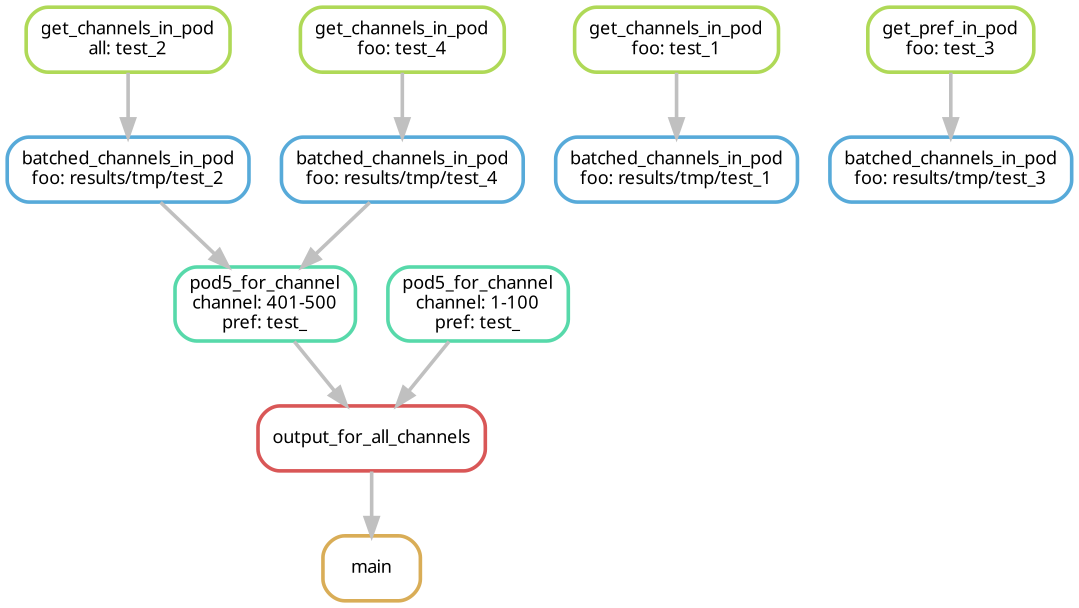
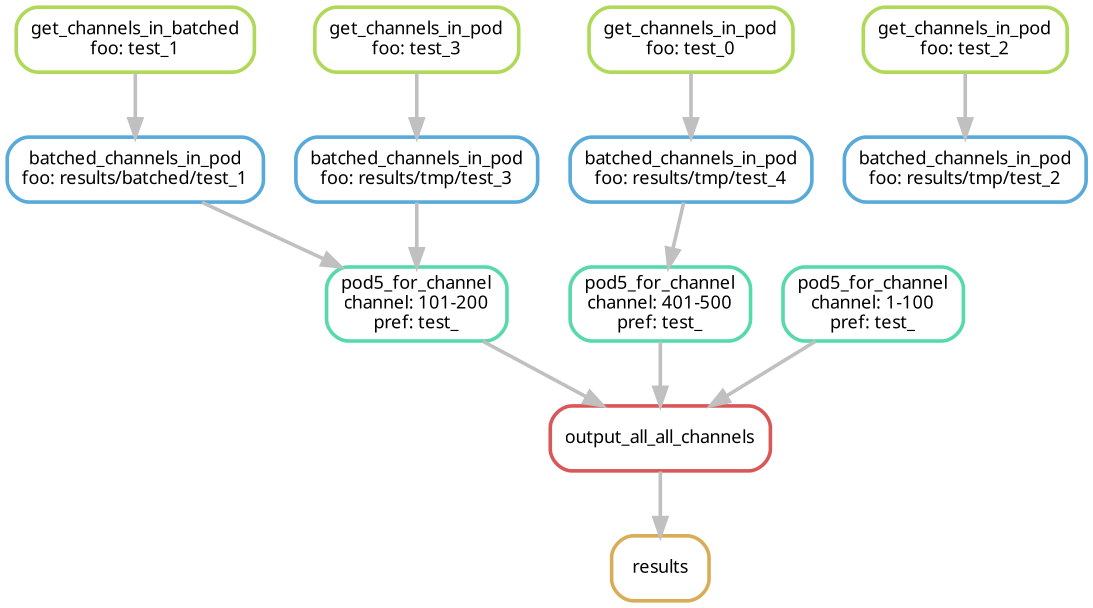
(128, 40) -> (965, 40)
(402, 40) -> (691, 40)
(677, 40) -> (135, 40)
(951, 40) -> (417, 40)
(677, 170) -> (135, 170)
(188, 228) -> none
none -> (417, 304)
(372, 438) -> (660, 438)
(372, 568) -> (660, 568)
